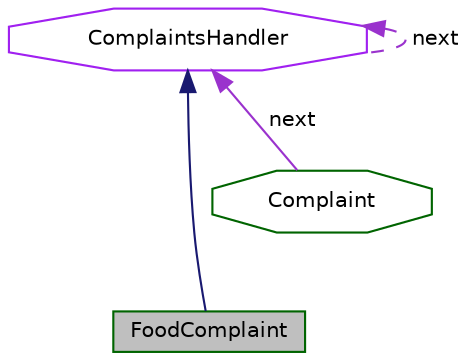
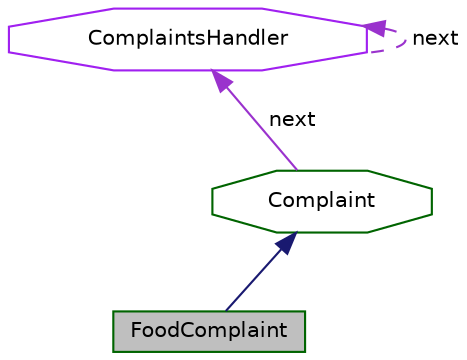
(192, 202) -> (254, 280)
